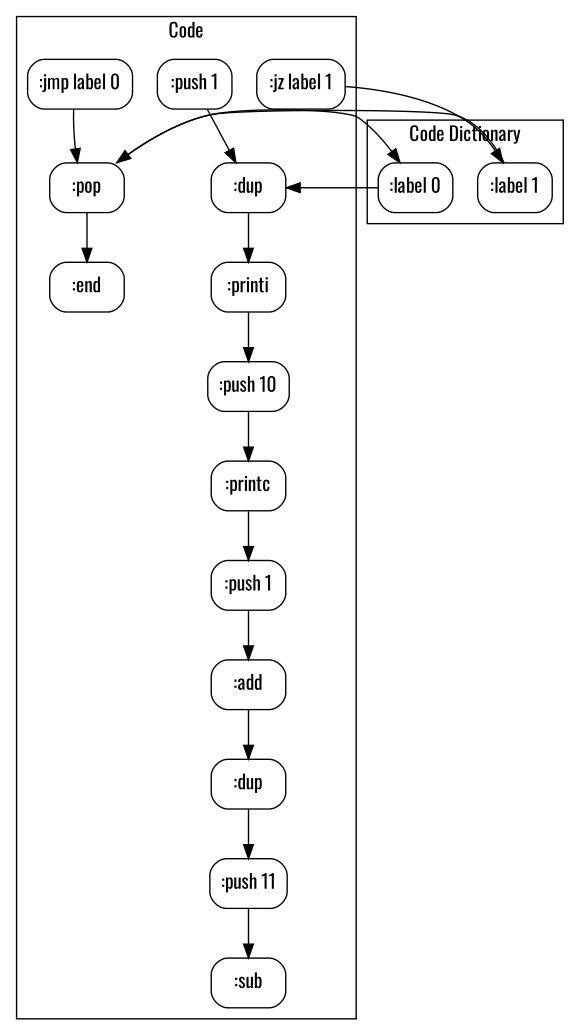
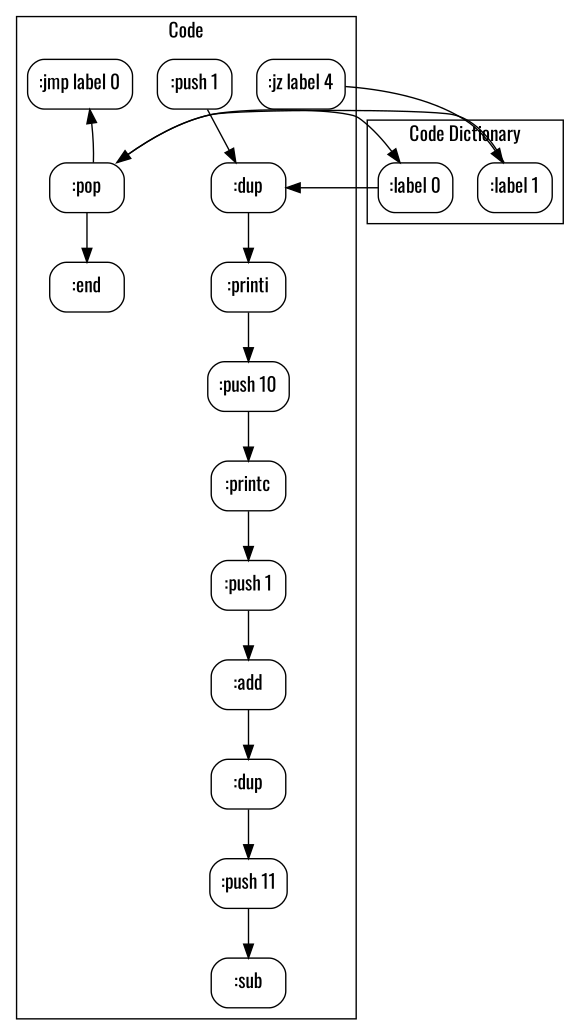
(301, 84) -> (301, 84)
(74, 129) -> (93, 143)
